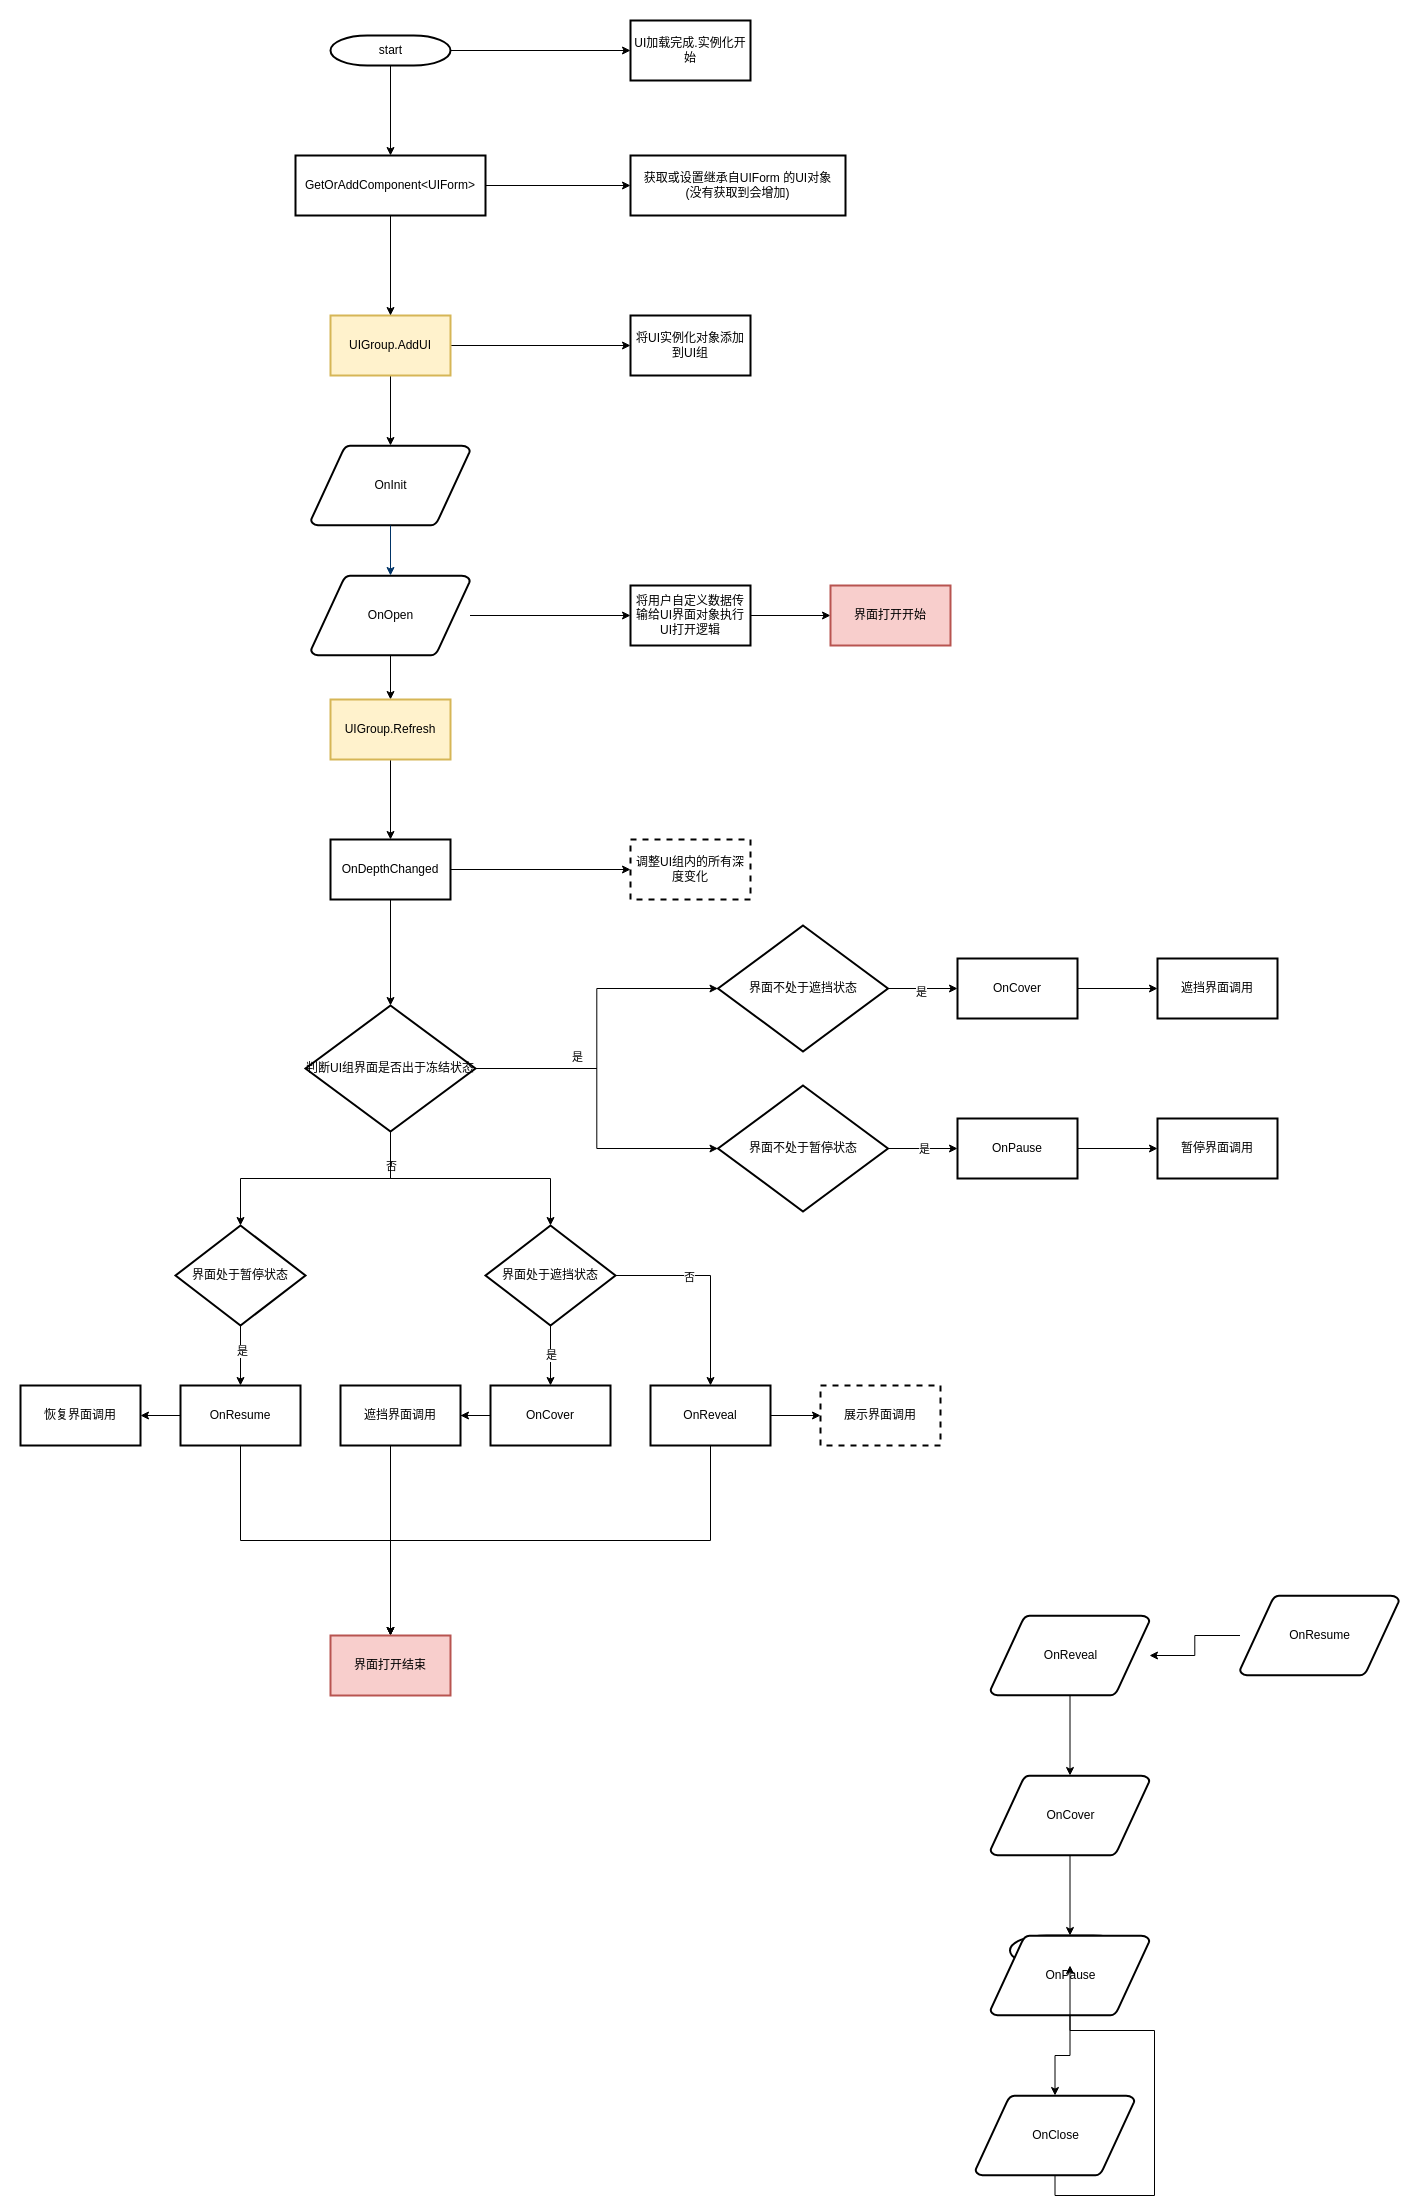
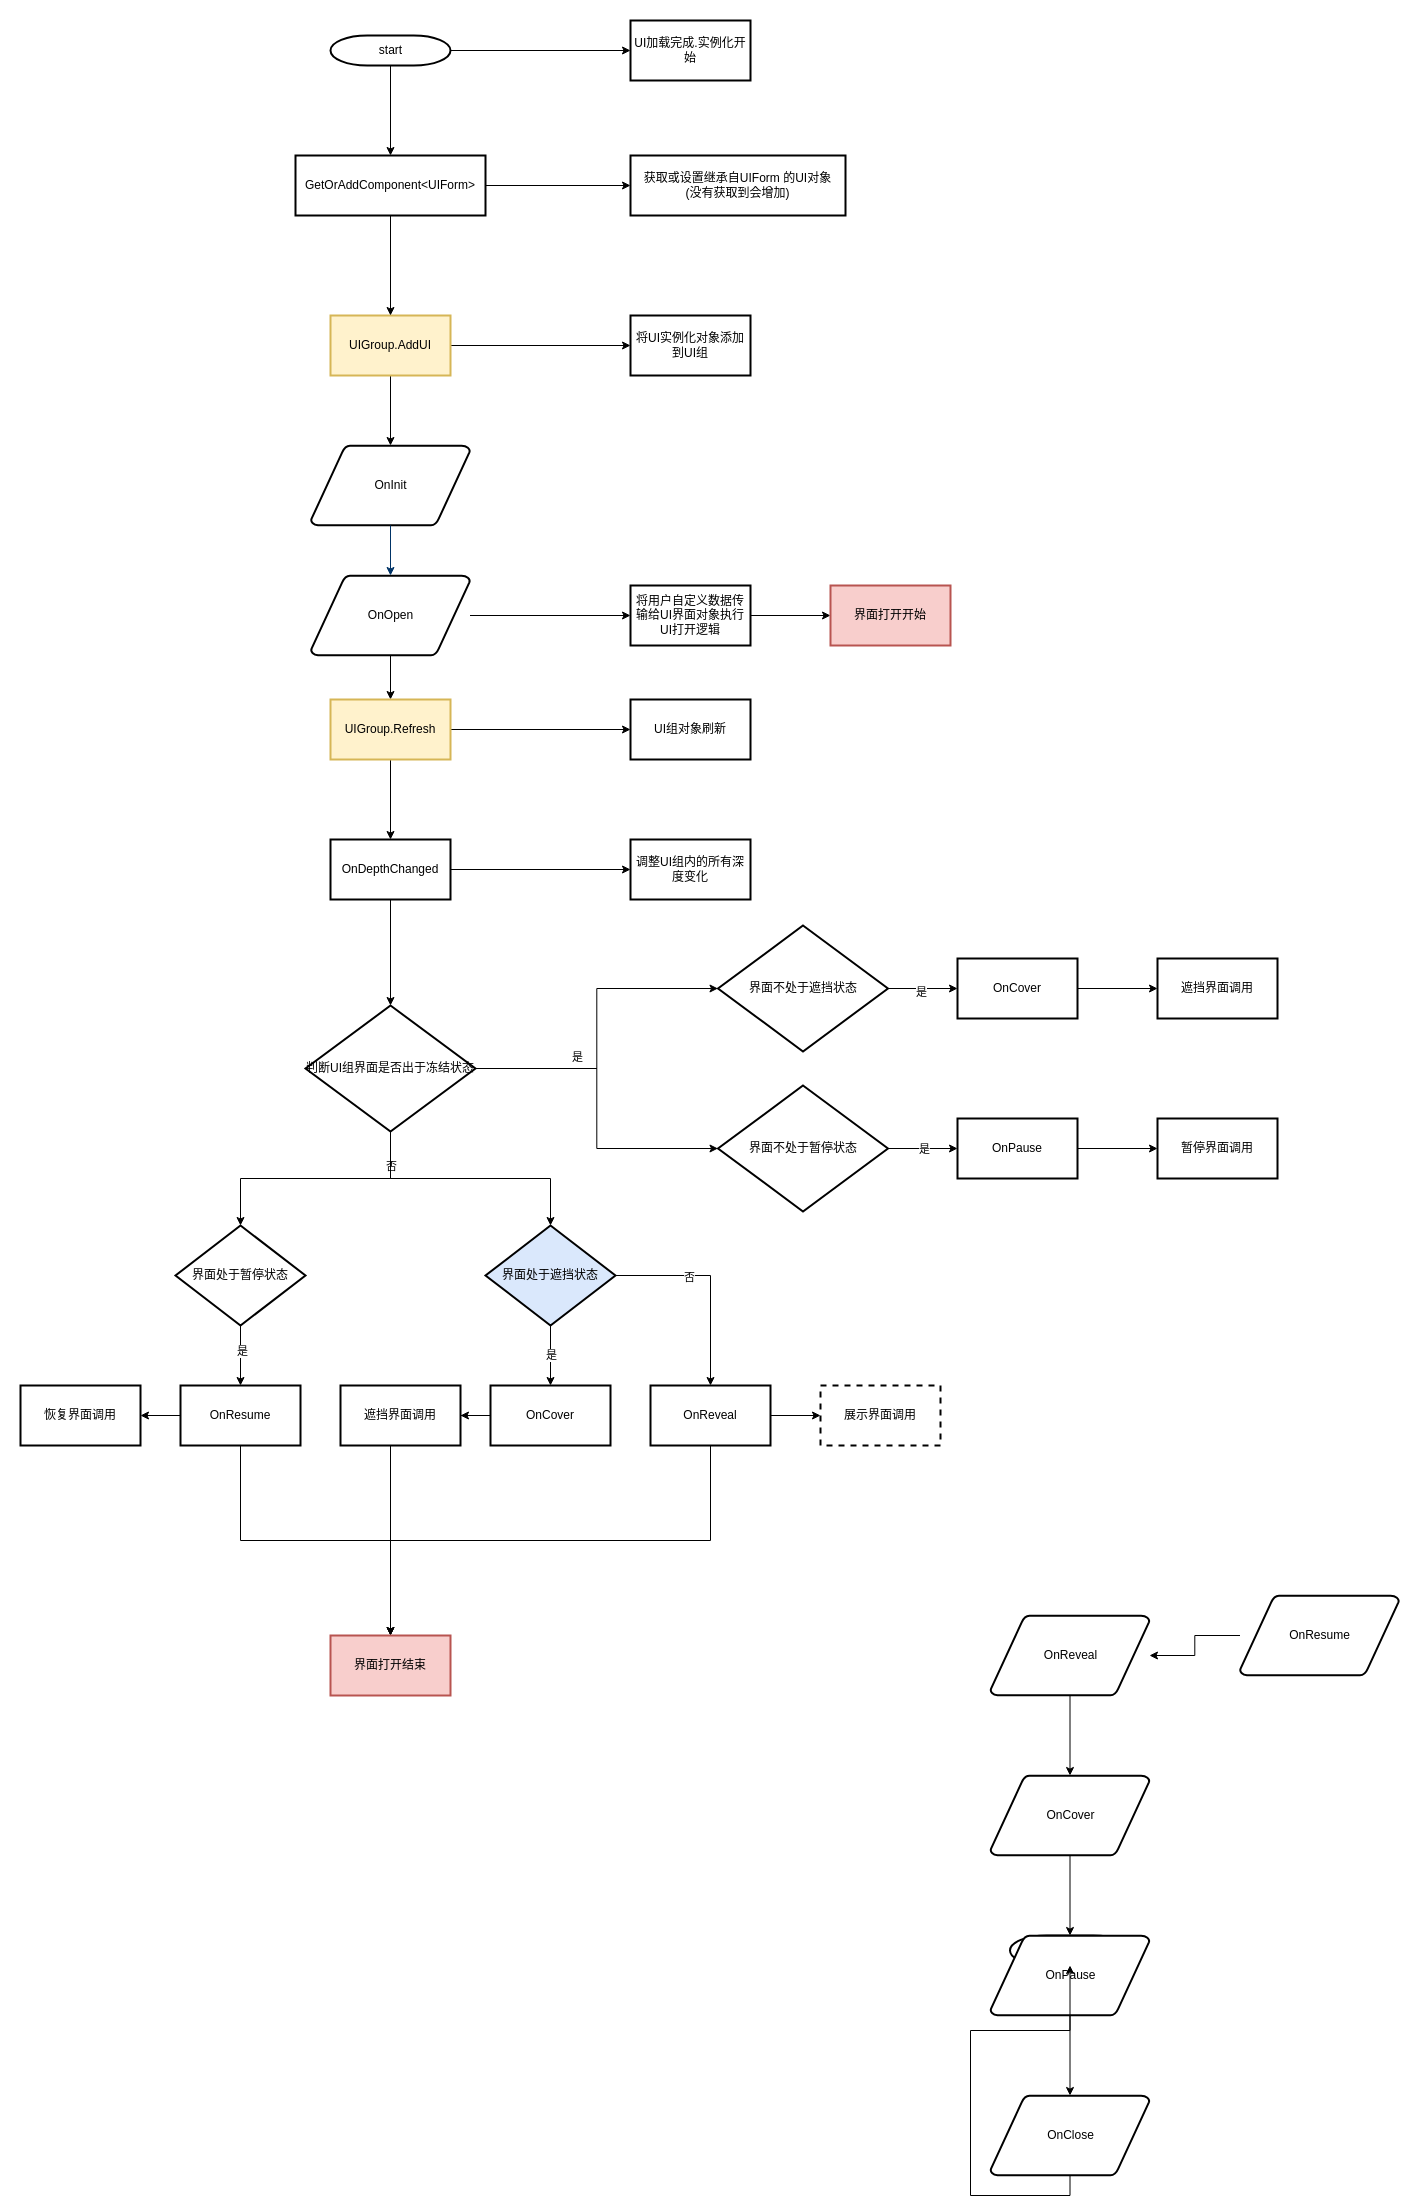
none -> (537, 730)
none -> (691, 730)
(691, 870) -> (691, 870)
(551, 1276) -> (551, 1276)
(1055, 2136) -> (1070, 2136)
